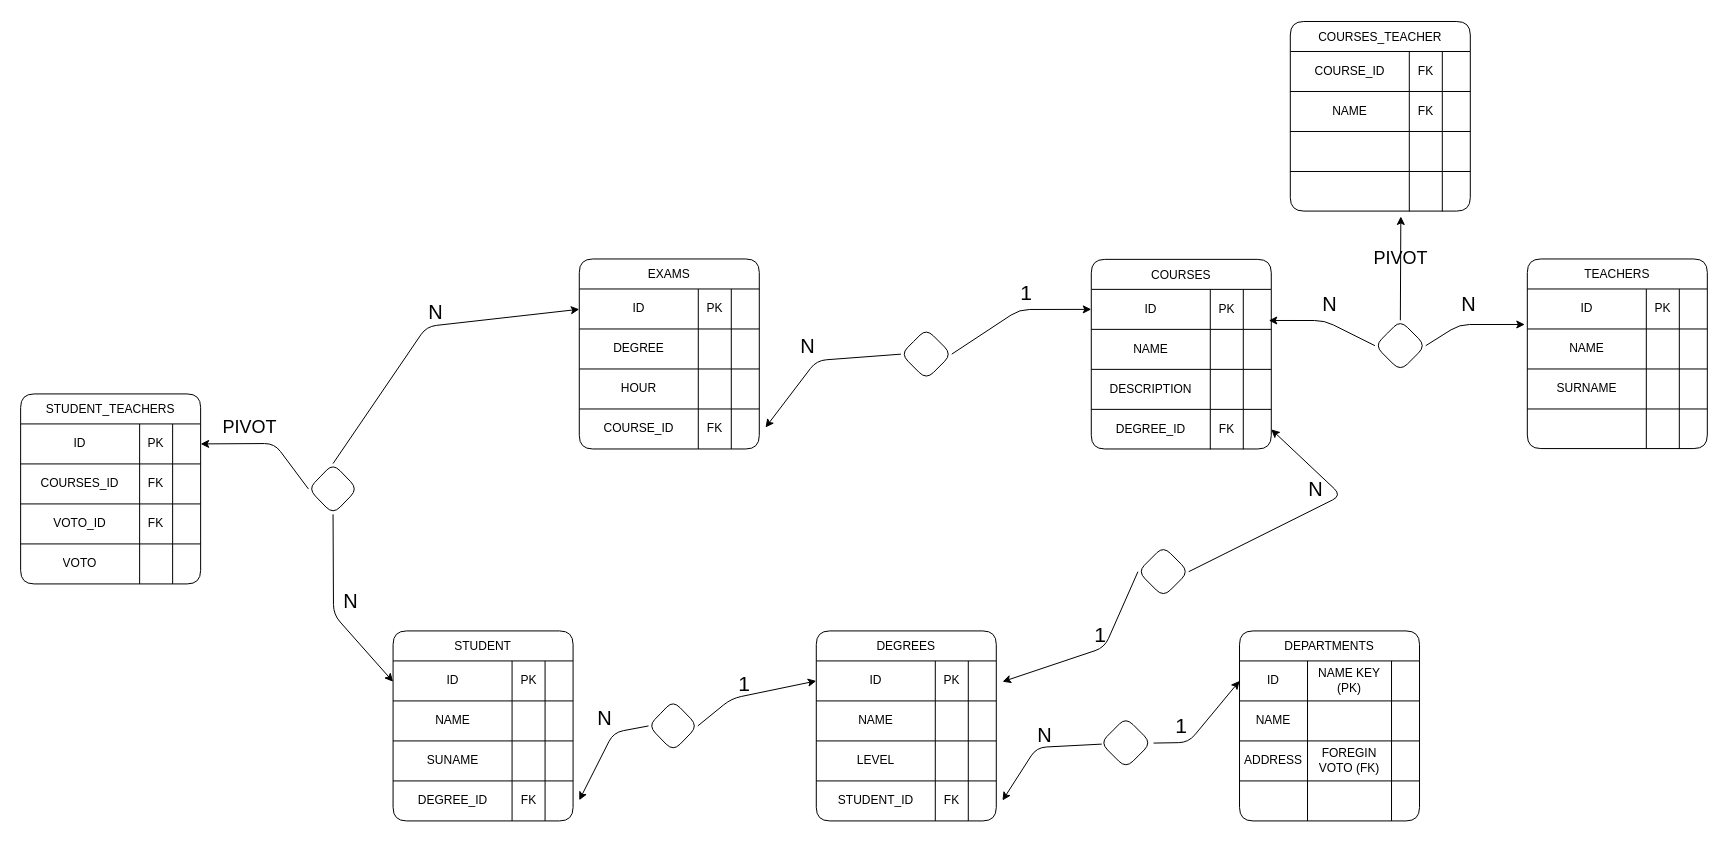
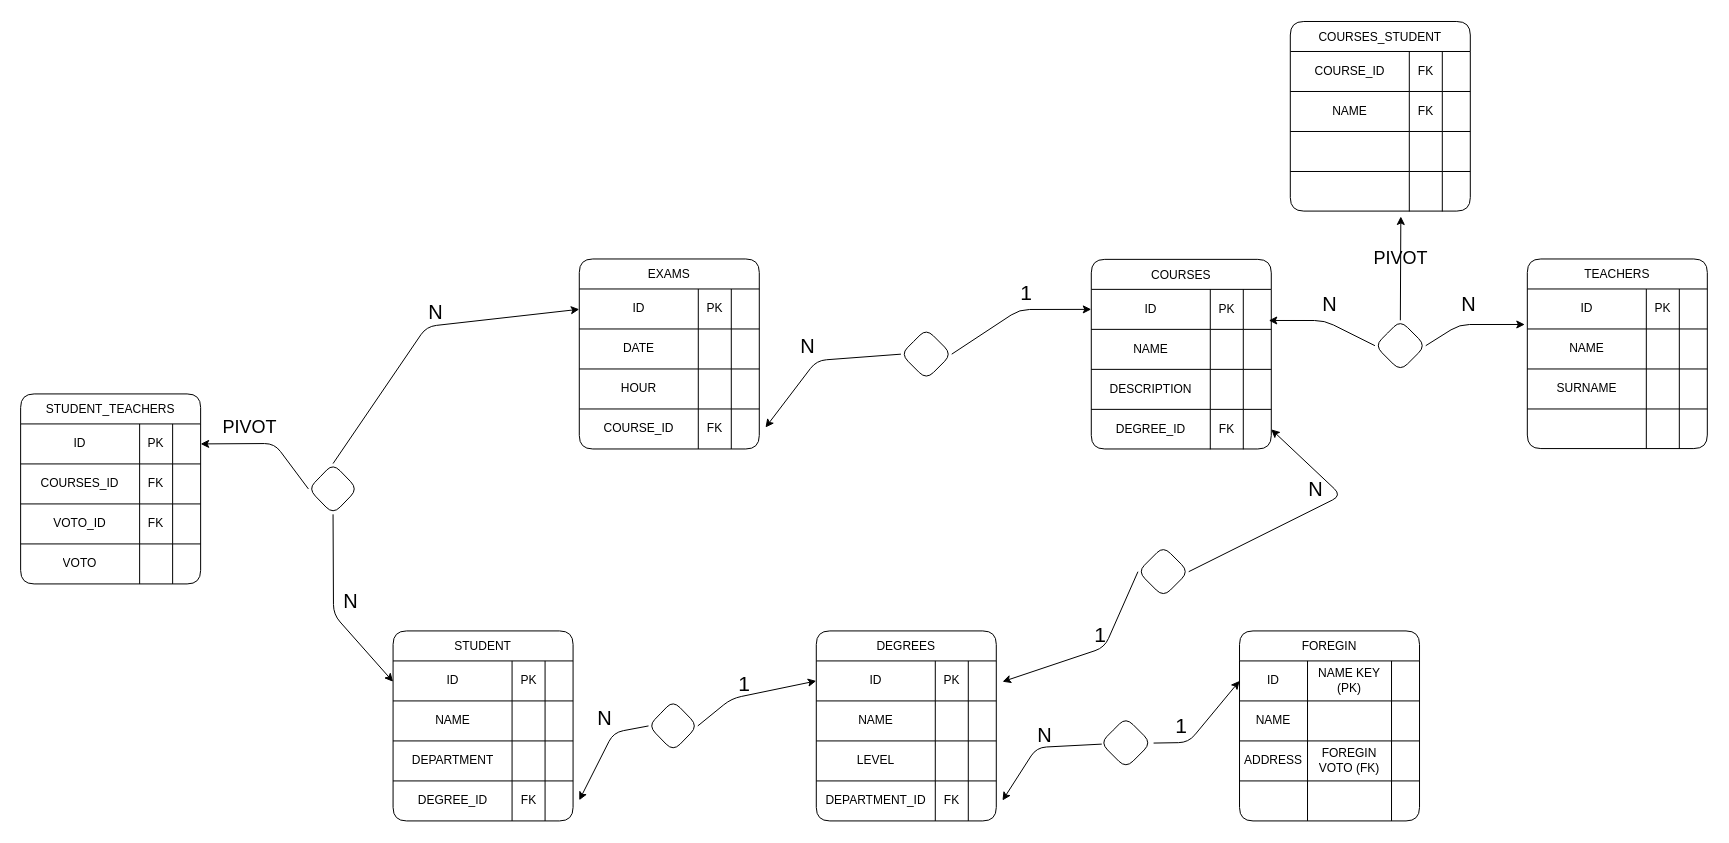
(1380, 37) -> (1380, 37)
(639, 349) -> (639, 349)
(1329, 646) -> (1329, 646)
(453, 761) -> (453, 761)
(876, 801) -> (876, 801)
